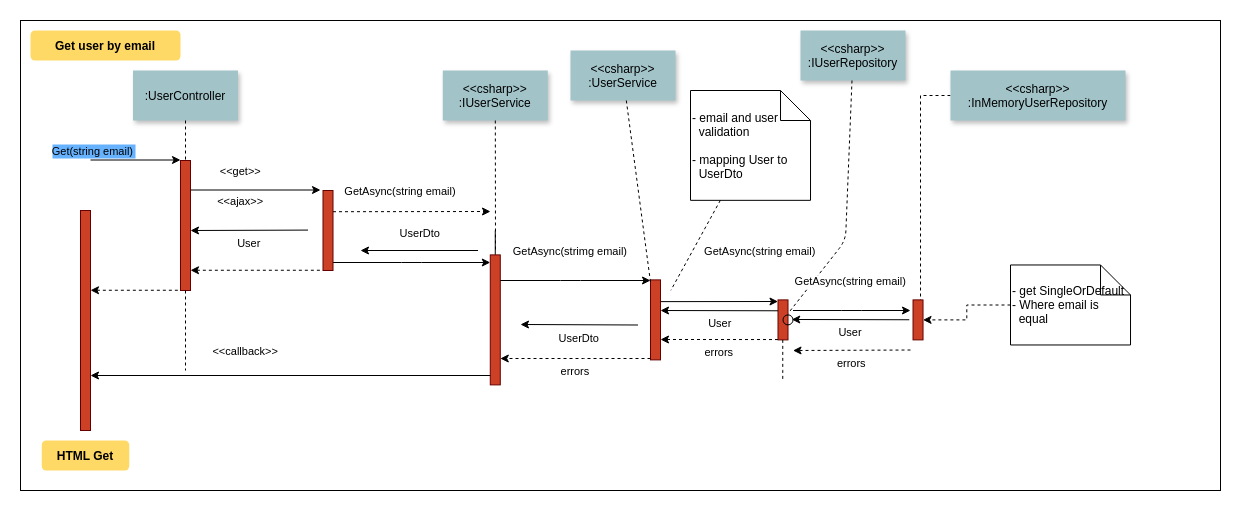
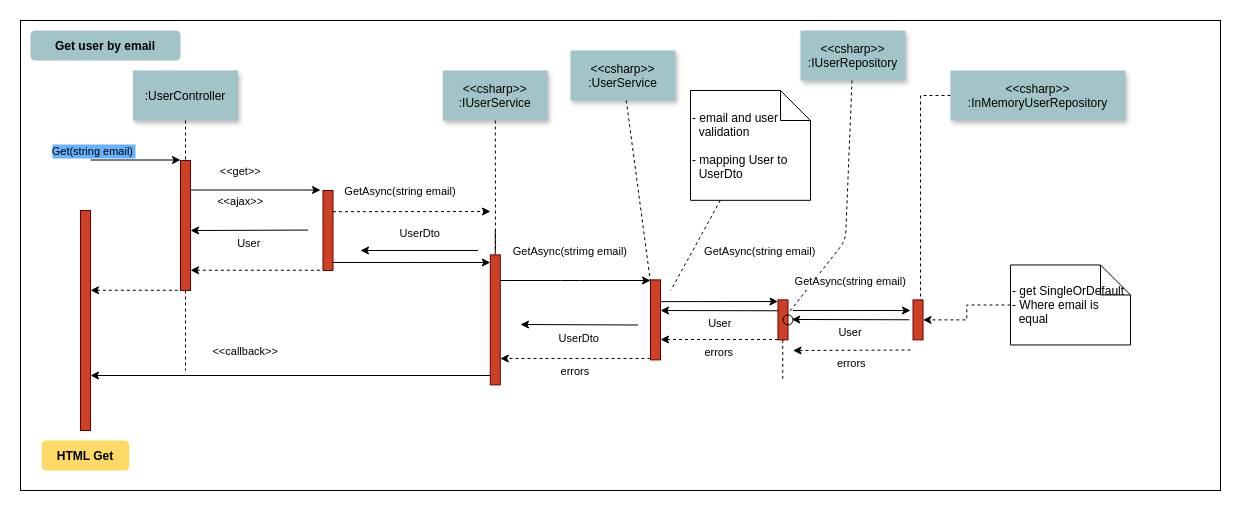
(106, 46) -> (106, 46)
